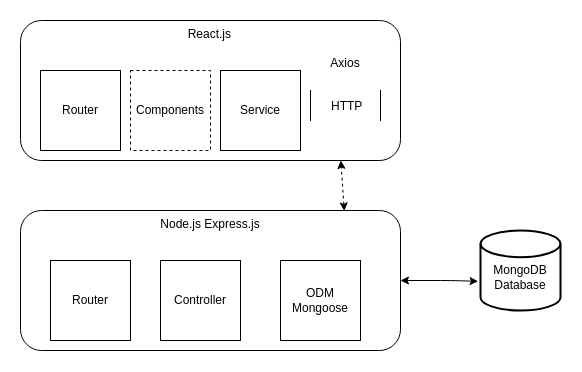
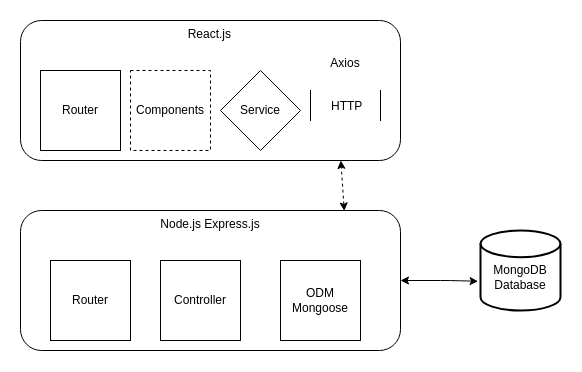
(261, 111) -> (261, 111)
